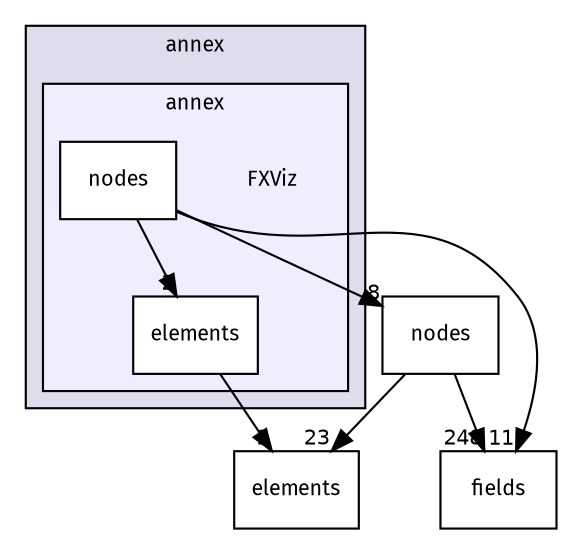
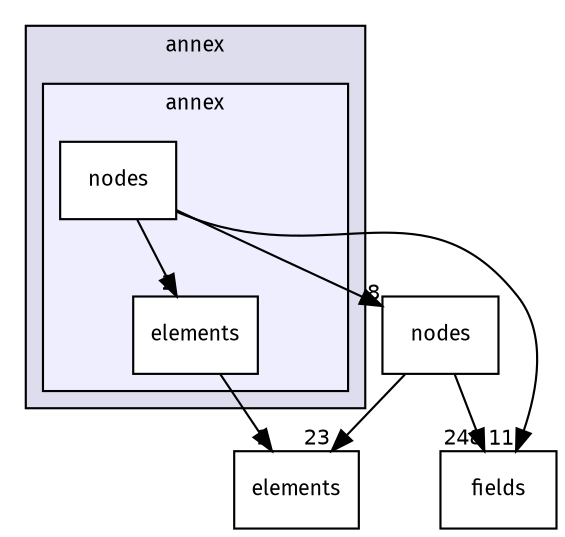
(273, 180) -> none
